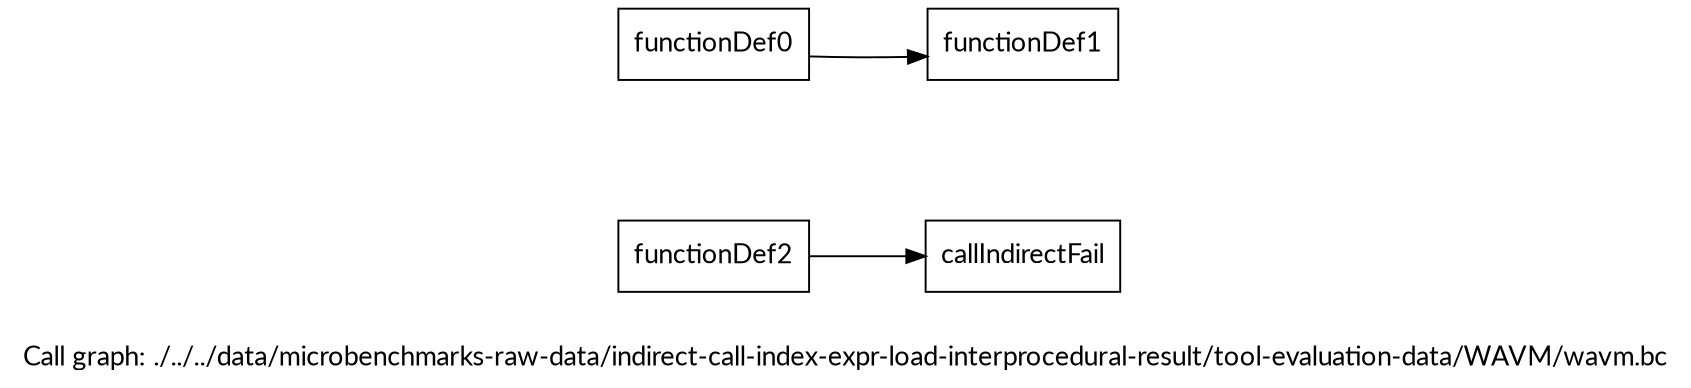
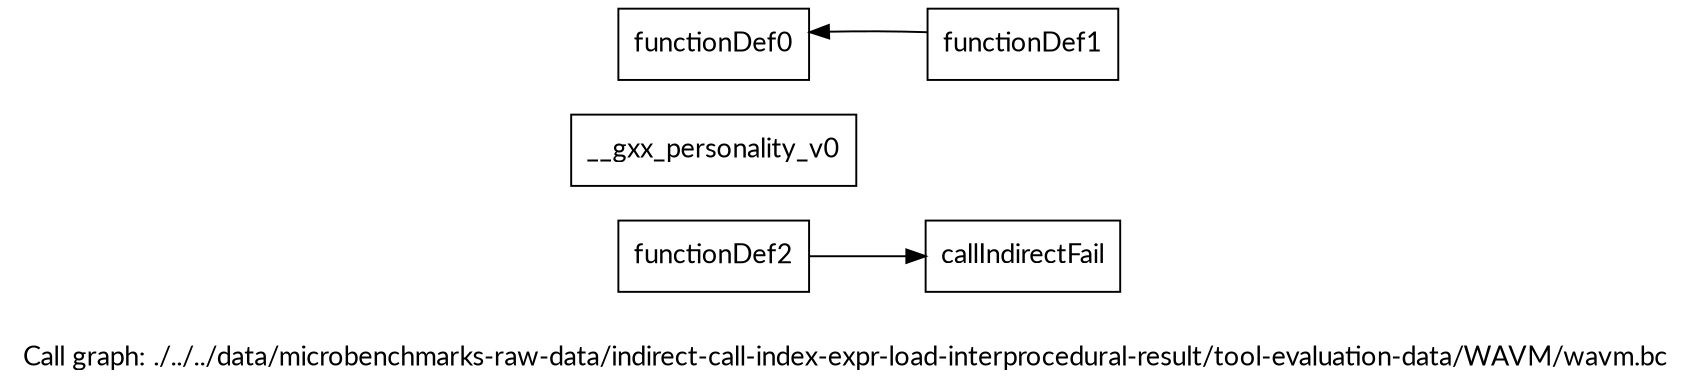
(859, 57) -> (878, 31)
none -> (714, 150)
